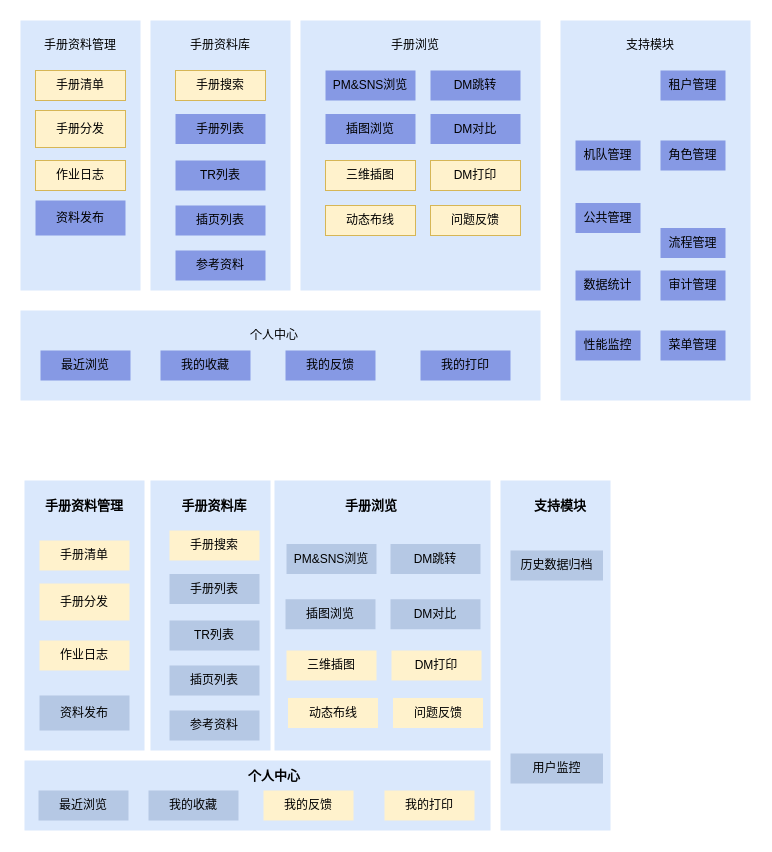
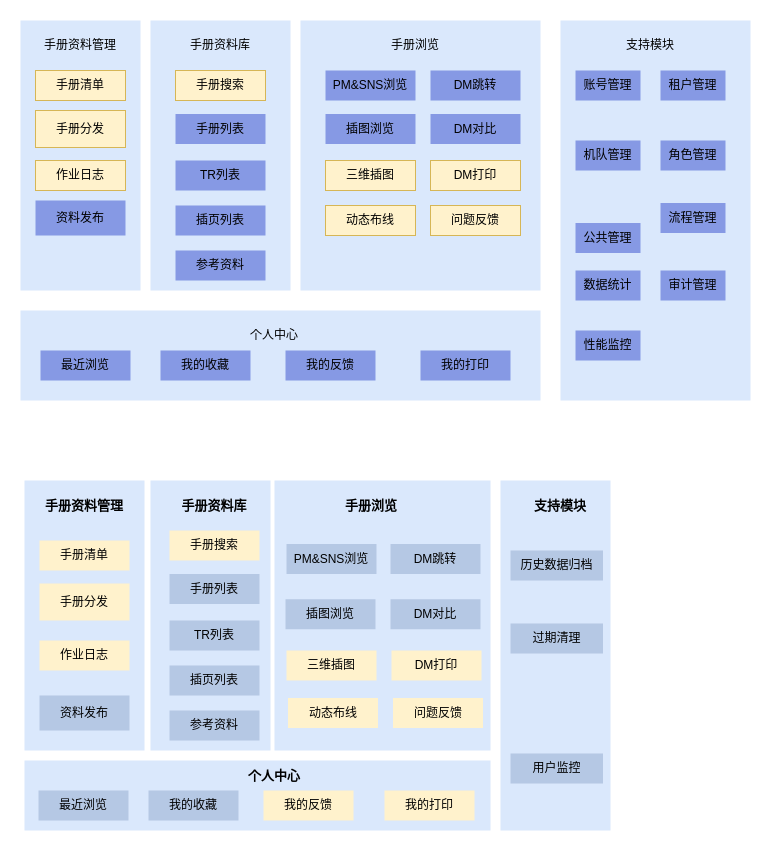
none -> (608, 86)
(608, 218) -> (608, 238)
(693, 243) -> (693, 218)
(693, 346) -> none
none -> (557, 639)
